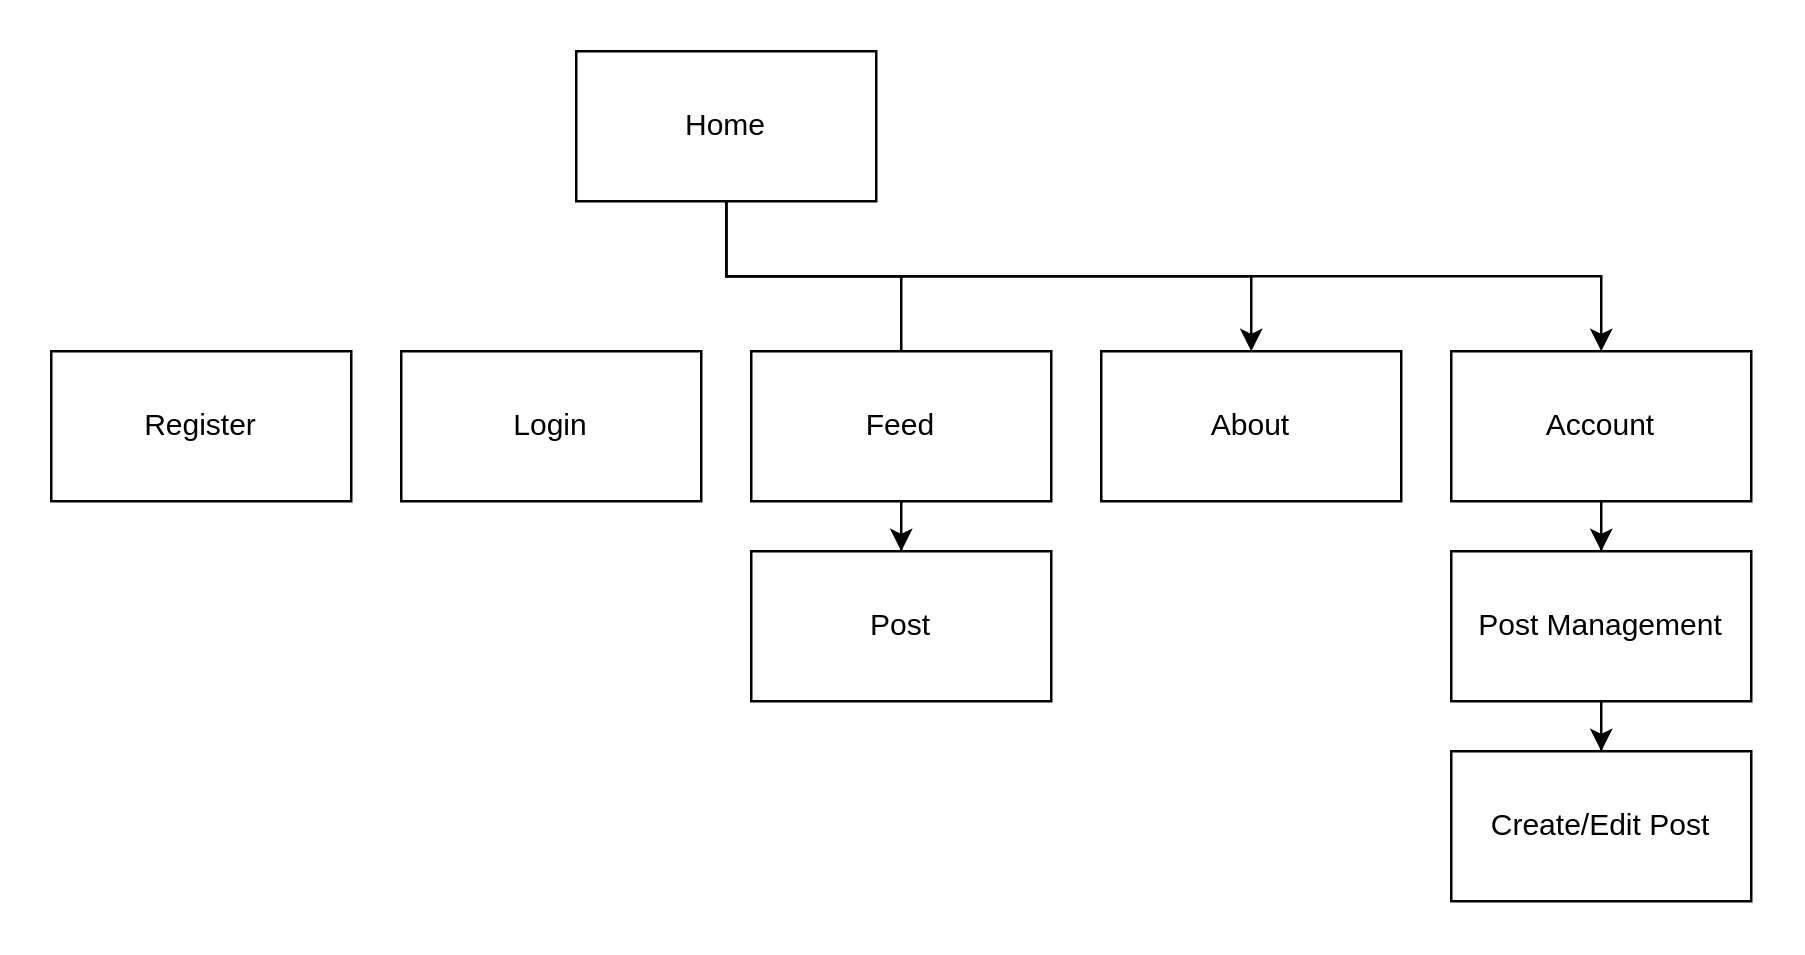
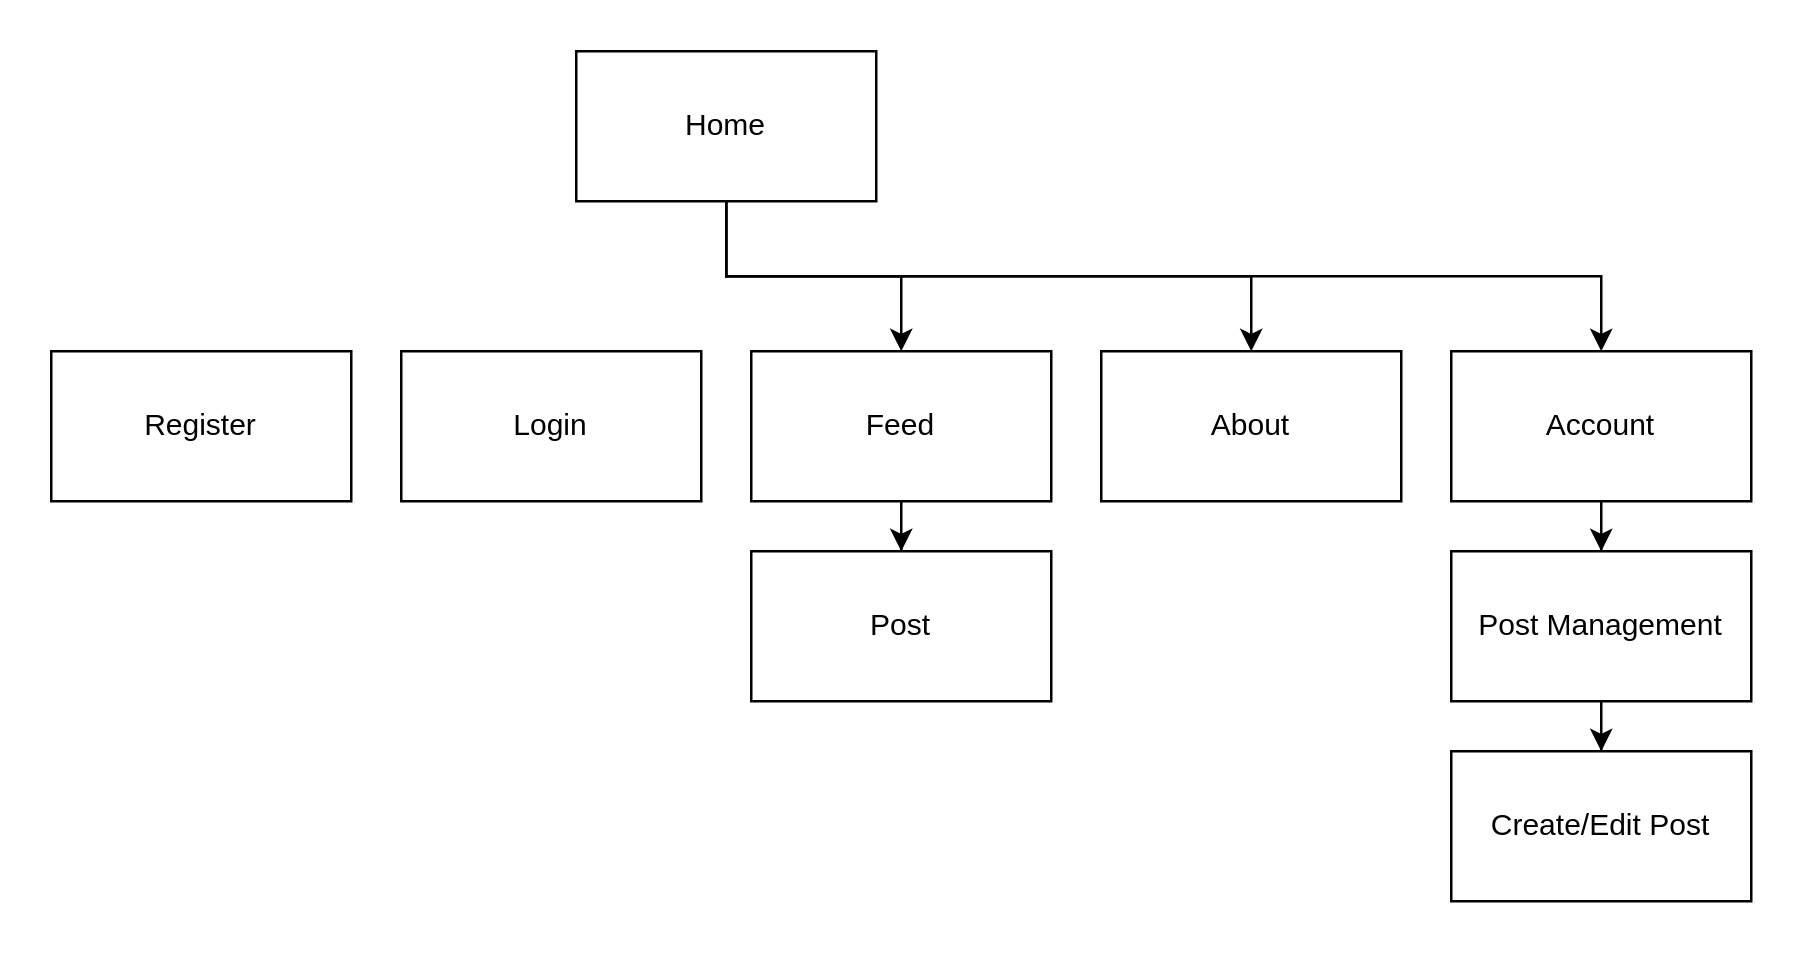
(901, 340) -> (901, 333)
